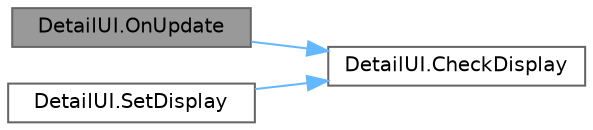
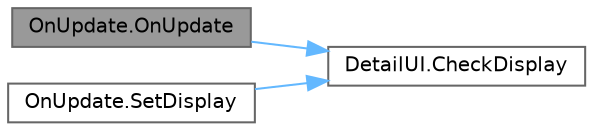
(132, 28) -> (132, 28)
(132, 103) -> (132, 103)
